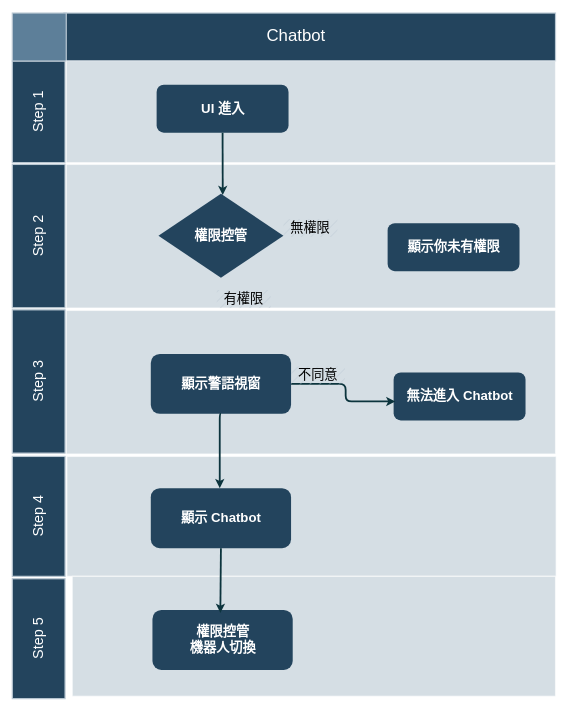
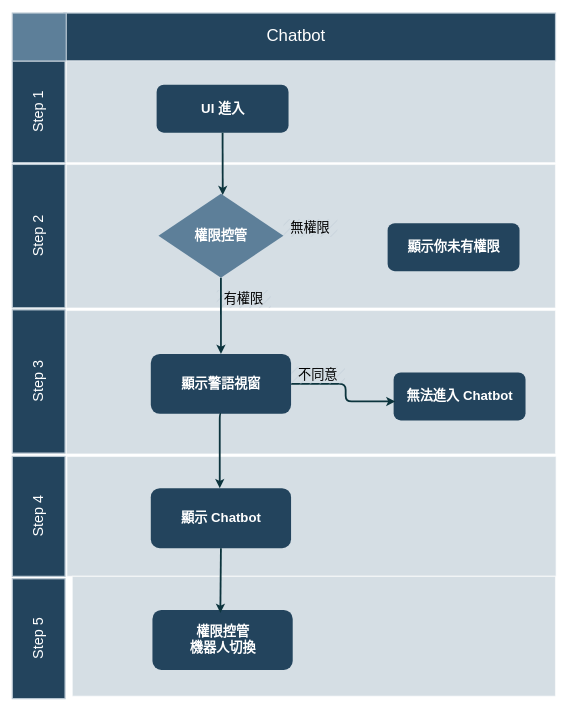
(221, 236) -> (221, 236)
none -> (221, 313)
